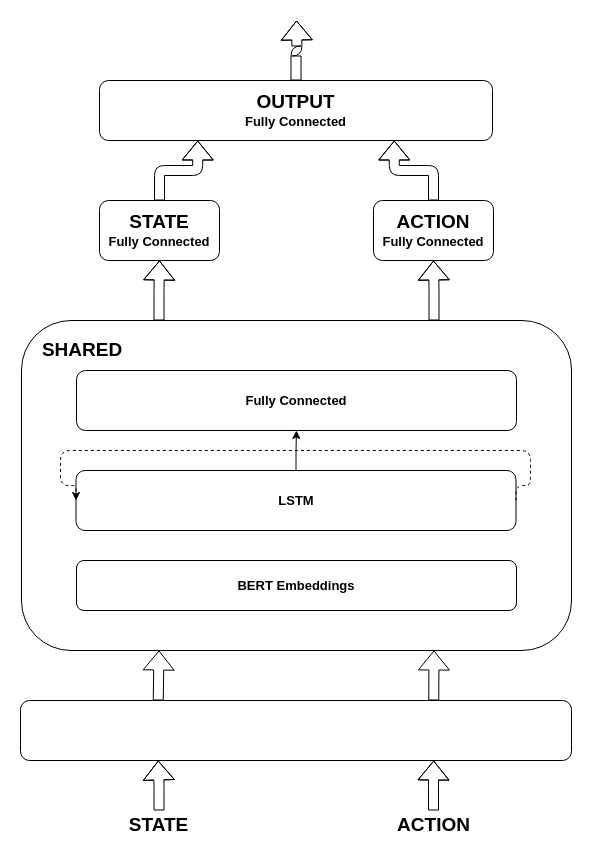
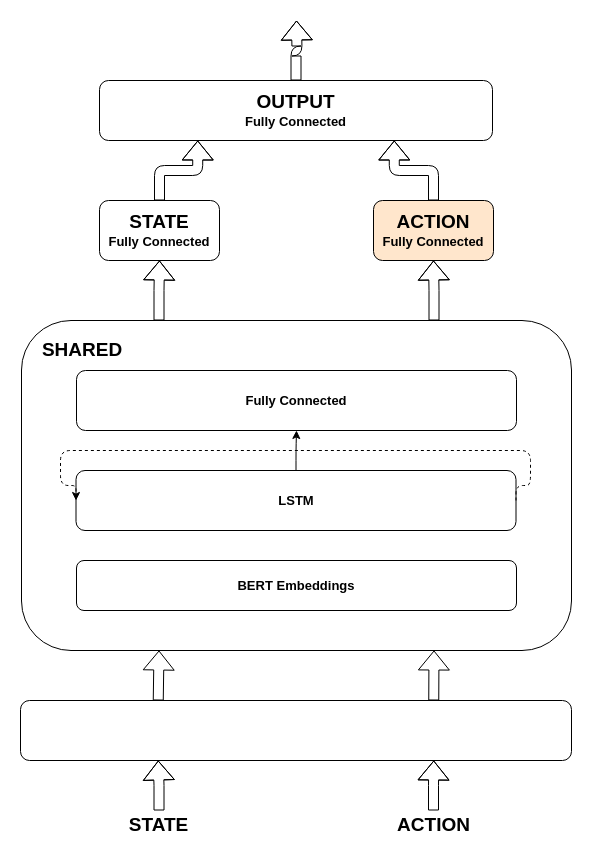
(434, 231) -> (434, 231)
